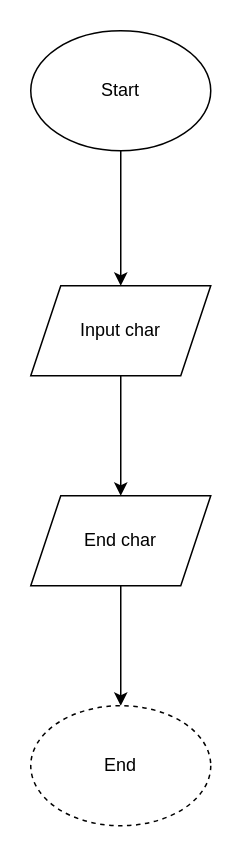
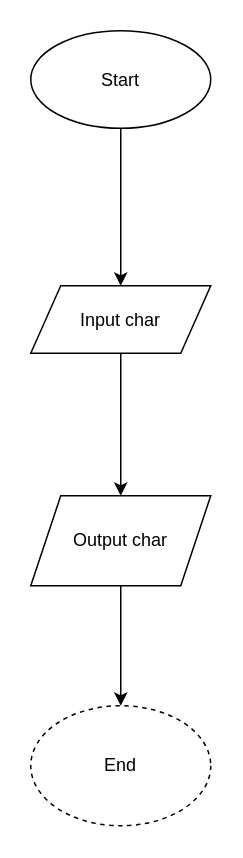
(121, 91) -> (121, 80)
(121, 331) -> (121, 320)
(121, 541) -> (121, 541)
